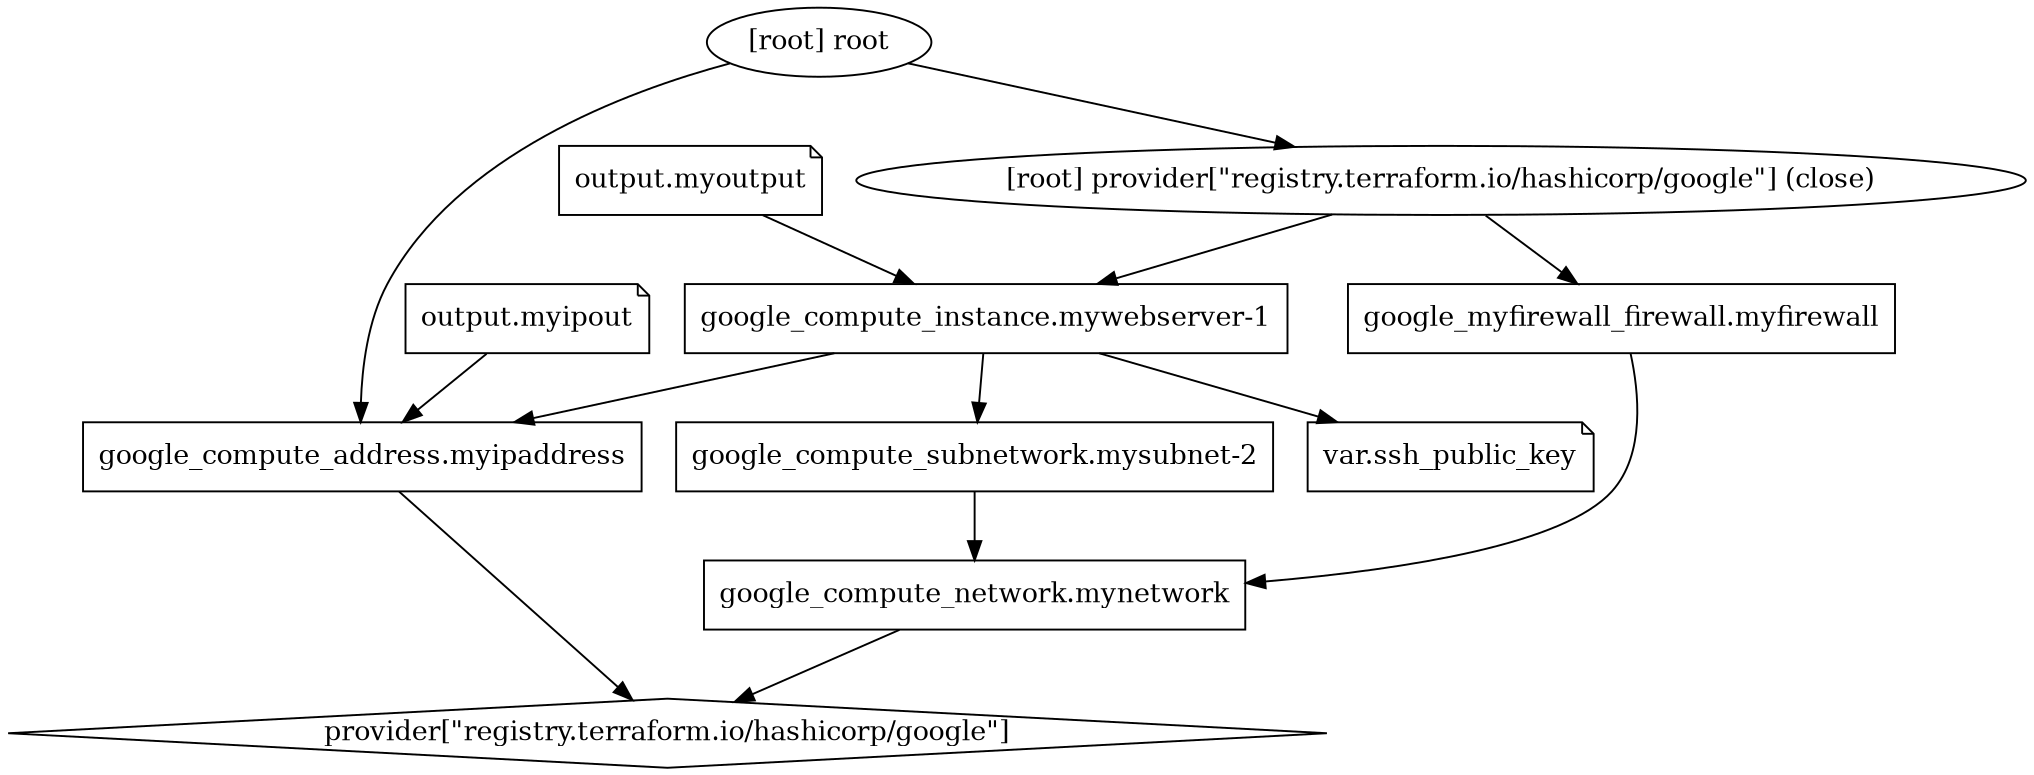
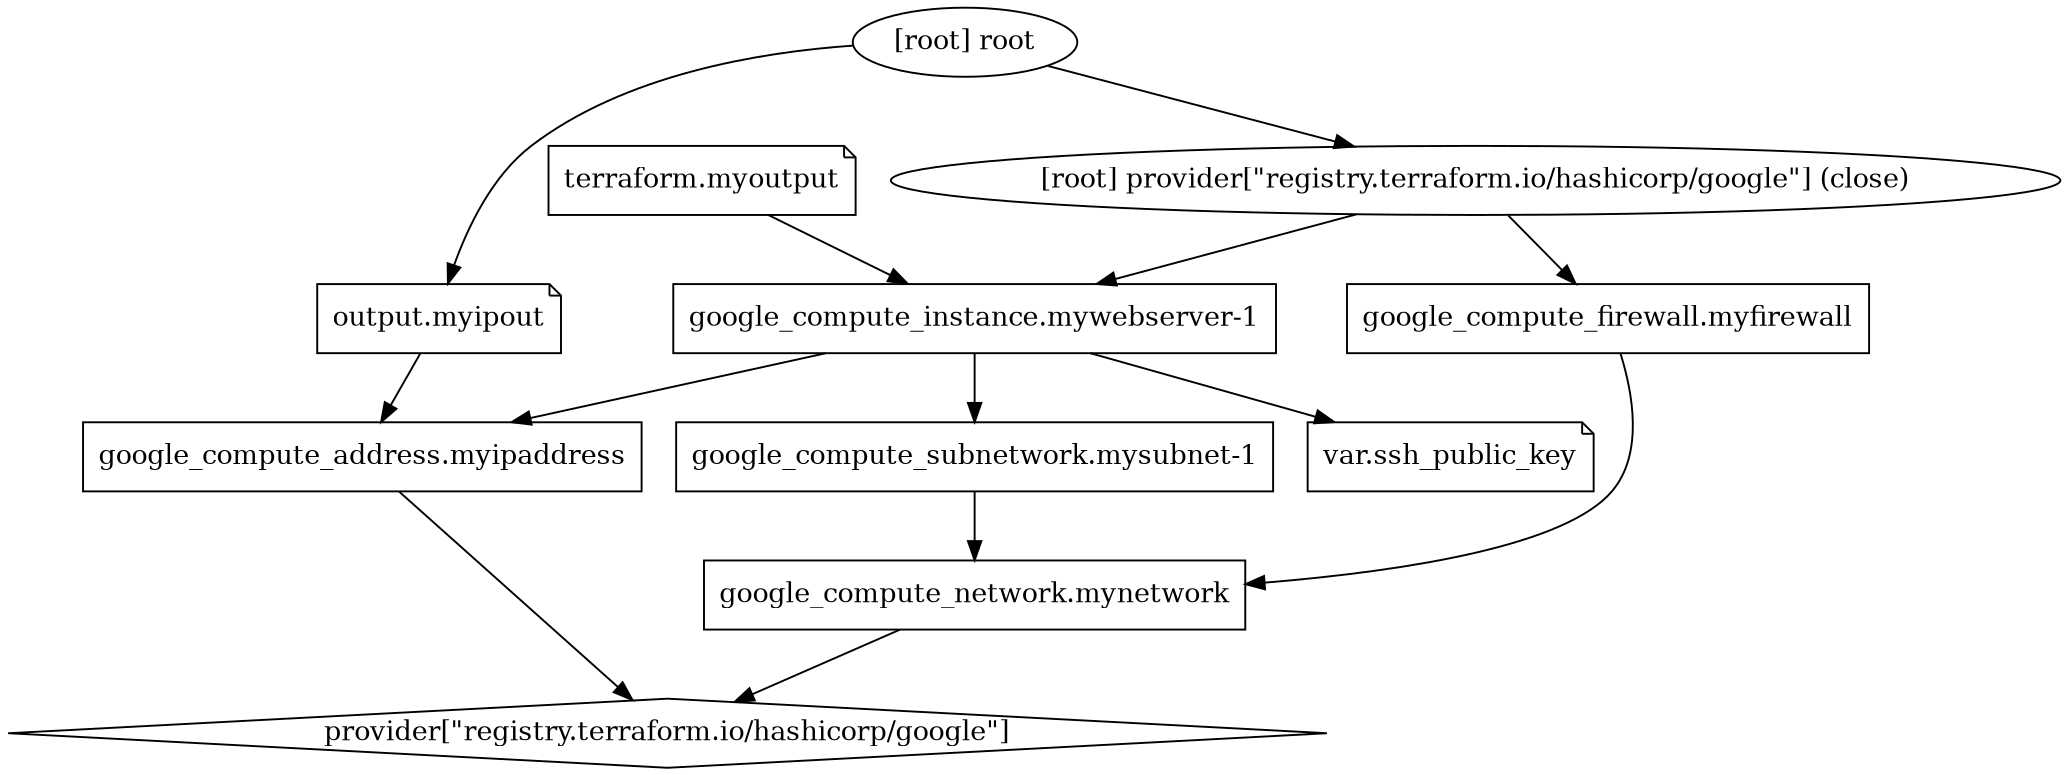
(486, 175) -> (617, 97)
(691, 180) -> (702, 180)
(1621, 319) -> (1608, 319)
(975, 457) -> (975, 457)
